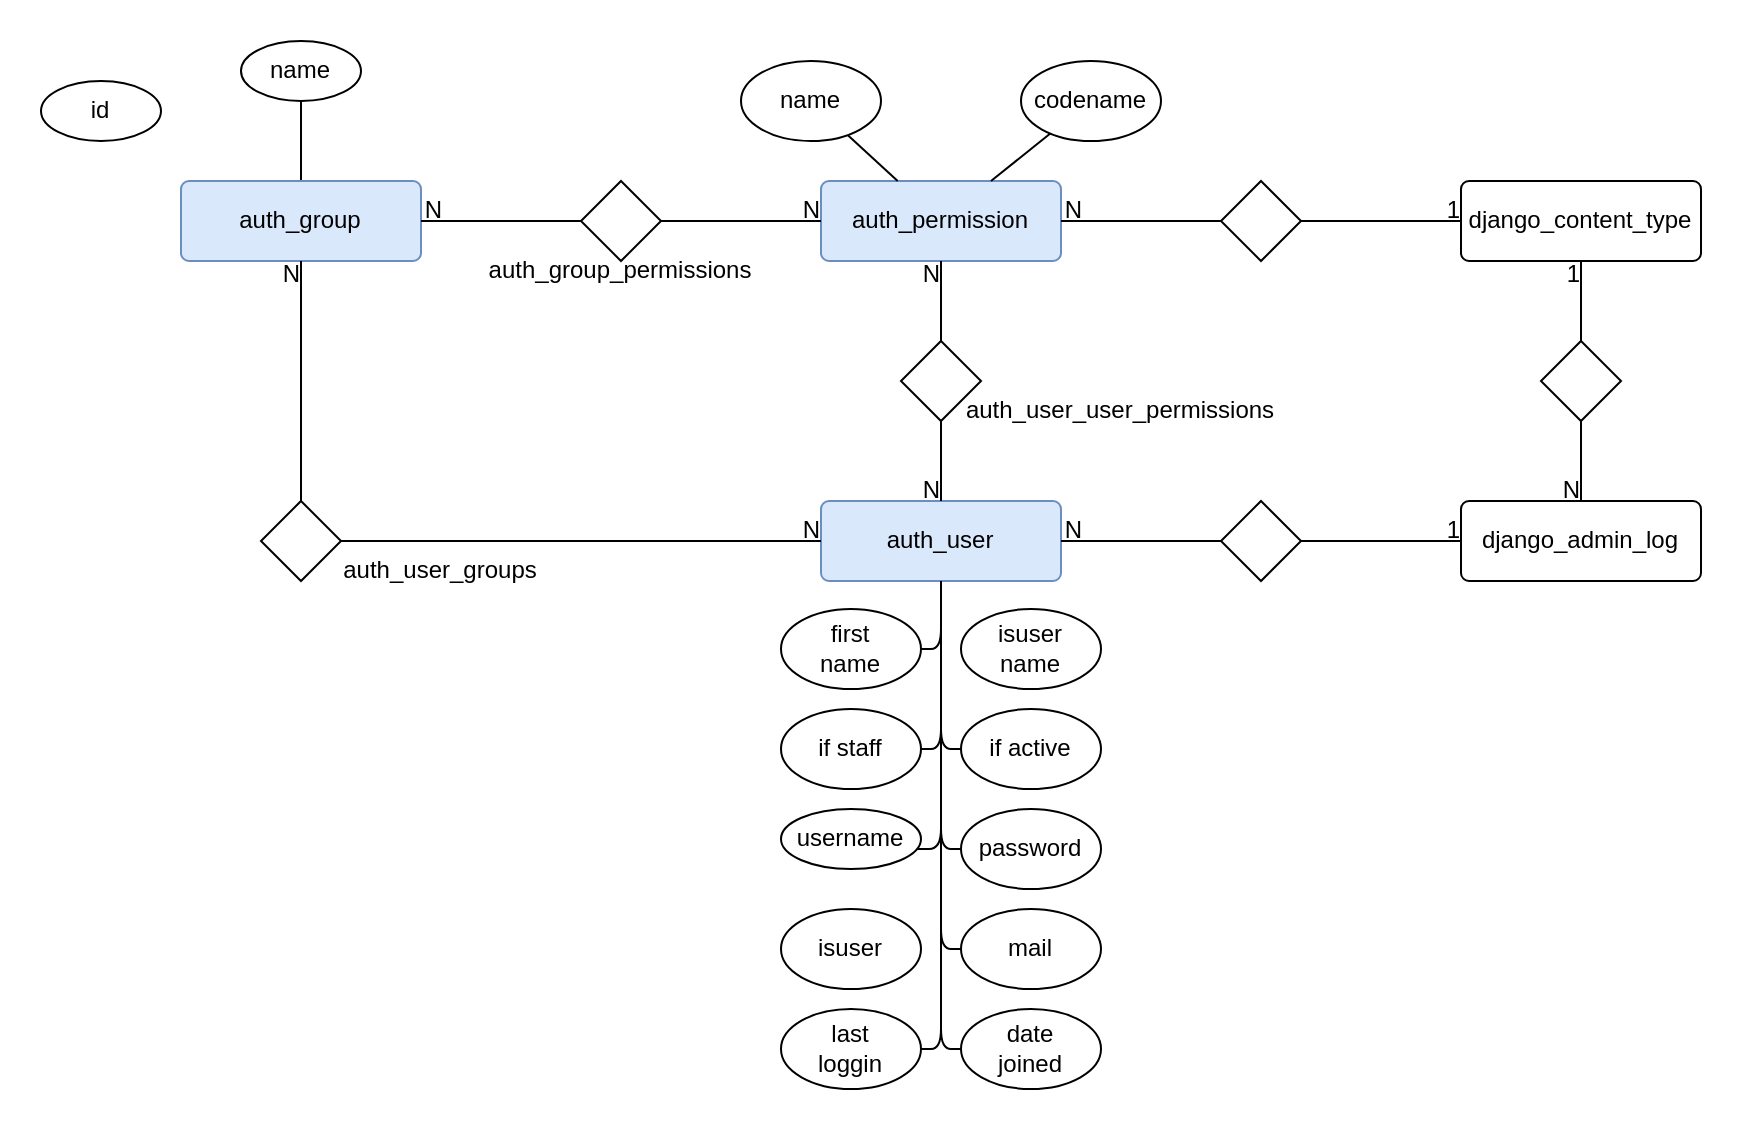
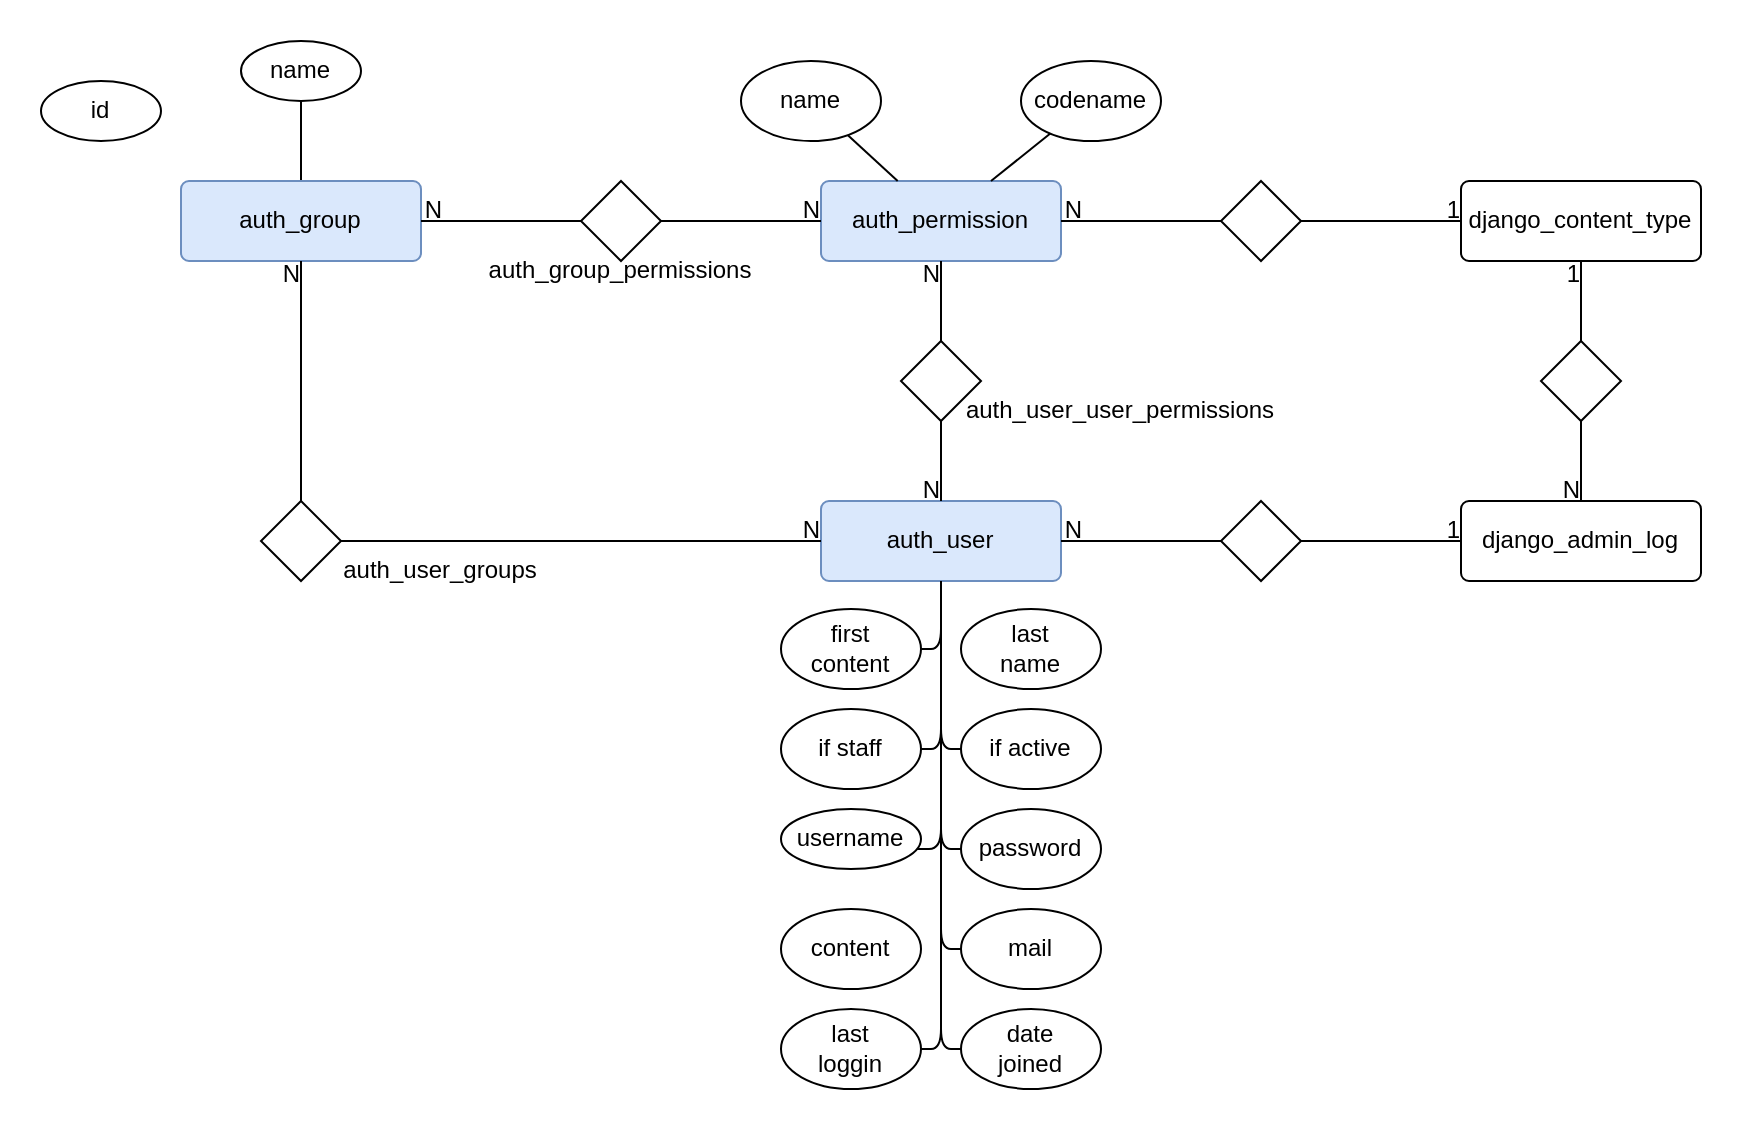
(851, 649) -> (851, 649)
(1031, 649) -> (1031, 649)
(851, 949) -> (851, 949)
